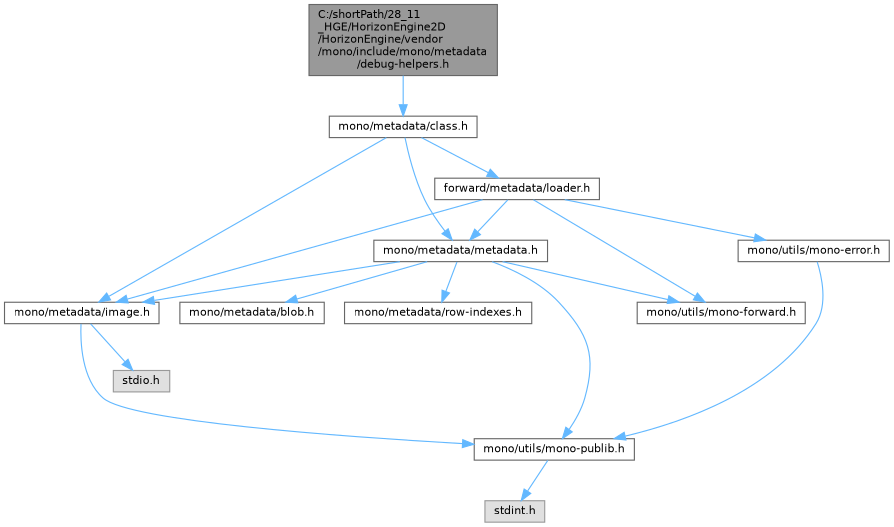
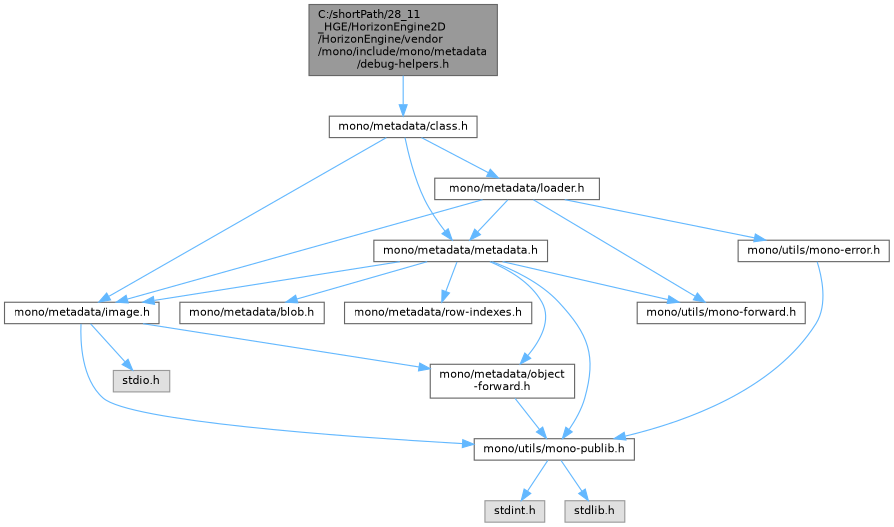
(517, 189) -> (517, 189)
none -> (502, 381)
none -> (595, 511)
